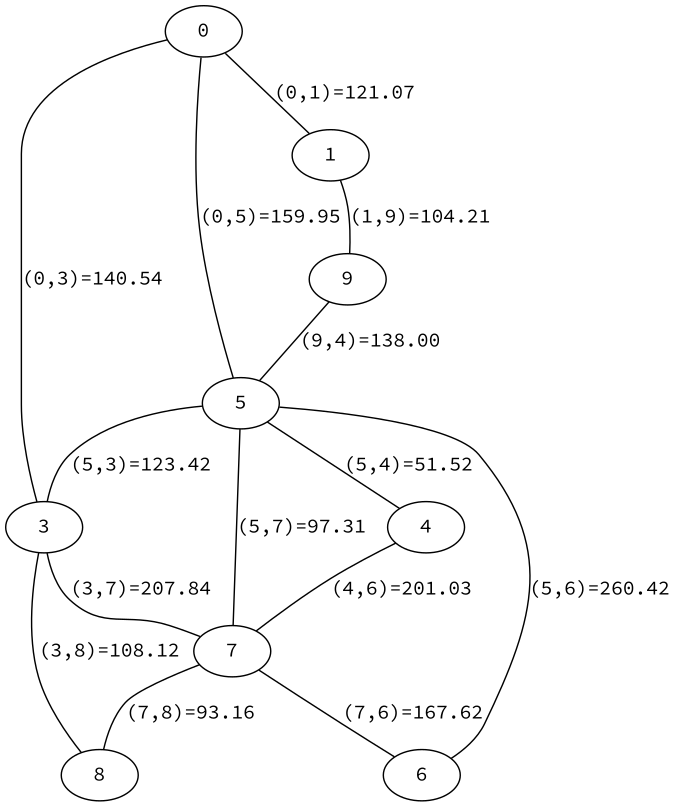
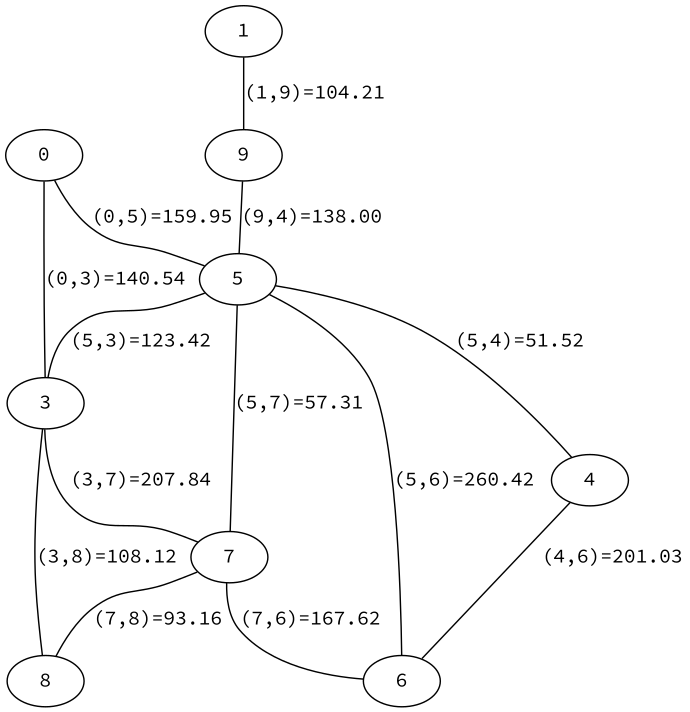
(267, 93) -> none
(301, 527) -> (299, 403)
(324, 583) -> (496, 581)
